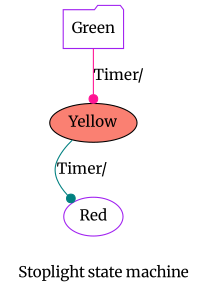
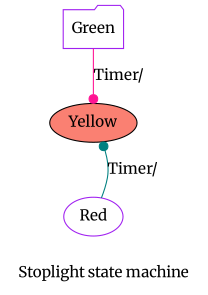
(55, 167) -> (108, 174)
